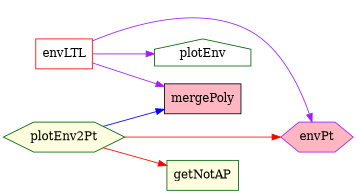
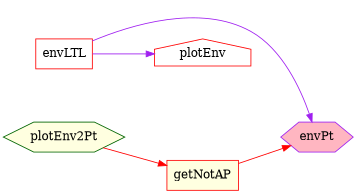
(203, 54) -> (203, 54)
(203, 99) -> none
(198, 137) -> (261, 156)
(203, 175) -> (203, 175)
